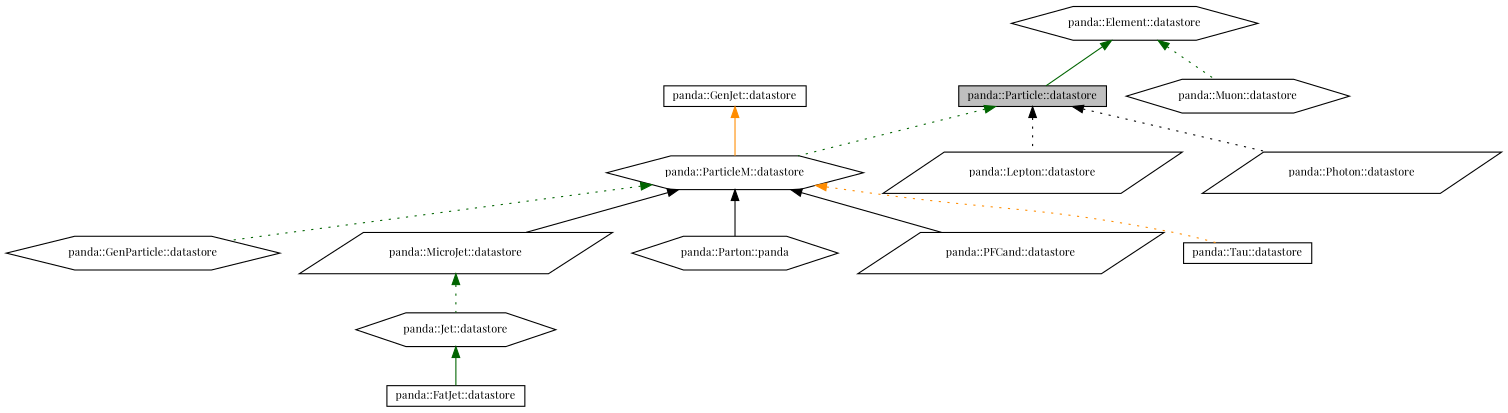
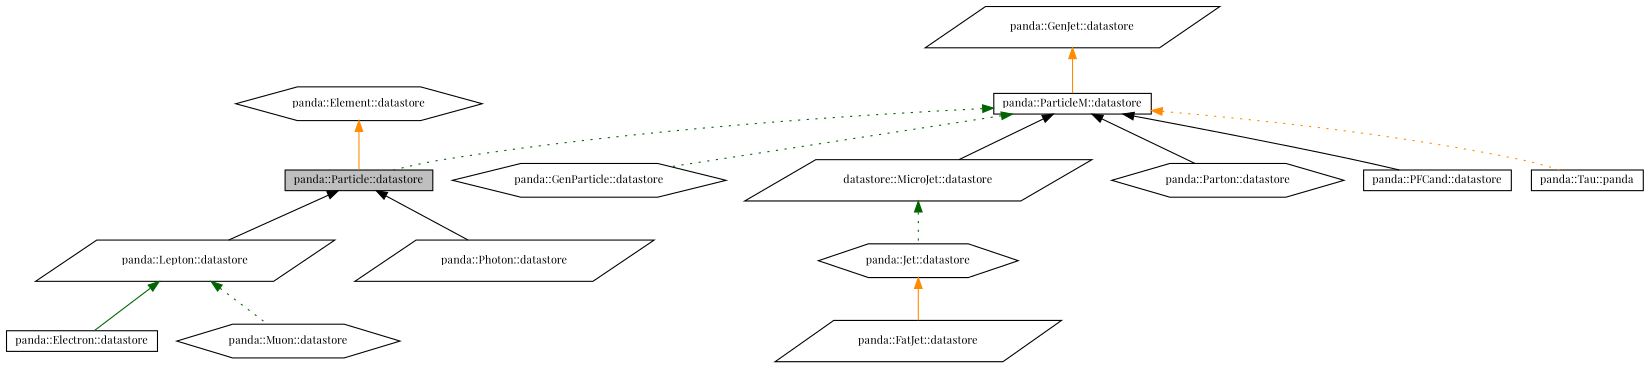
(1191, 63) -> (244, 306)
(1074, 66) -> (359, 151)
(735, 96) -> (1073, 27)
(1175, 131) -> (427, 218)
(891, 133) -> (687, 130)
(1033, 135) -> (278, 218)
(735, 173) -> (1073, 104)
(456, 253) -> (918, 180)
(735, 253) -> (1228, 180)
(1011, 253) -> (1437, 180)
(1248, 253) -> (1587, 180)
none -> (82, 341)
(456, 372) -> (918, 304)
(456, 396) -> (918, 341)
